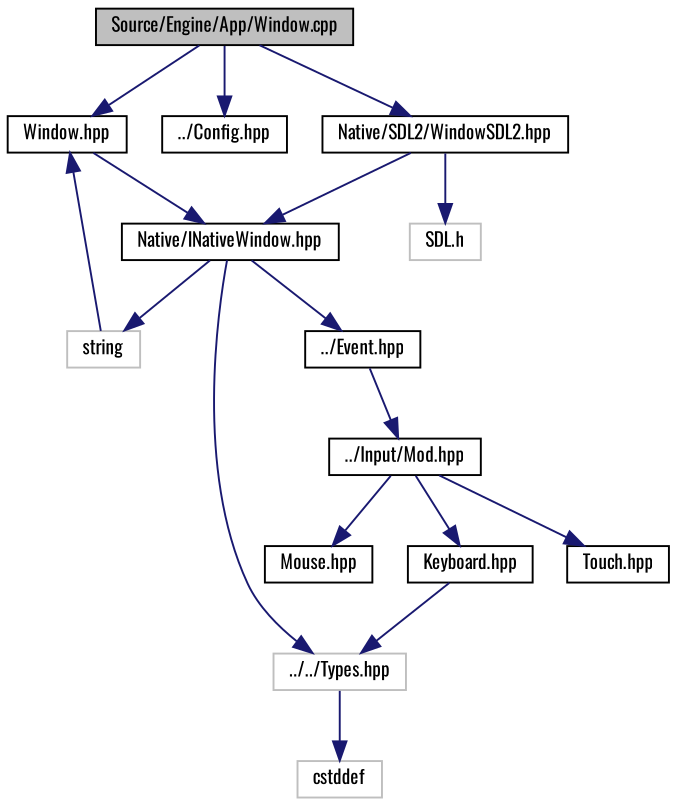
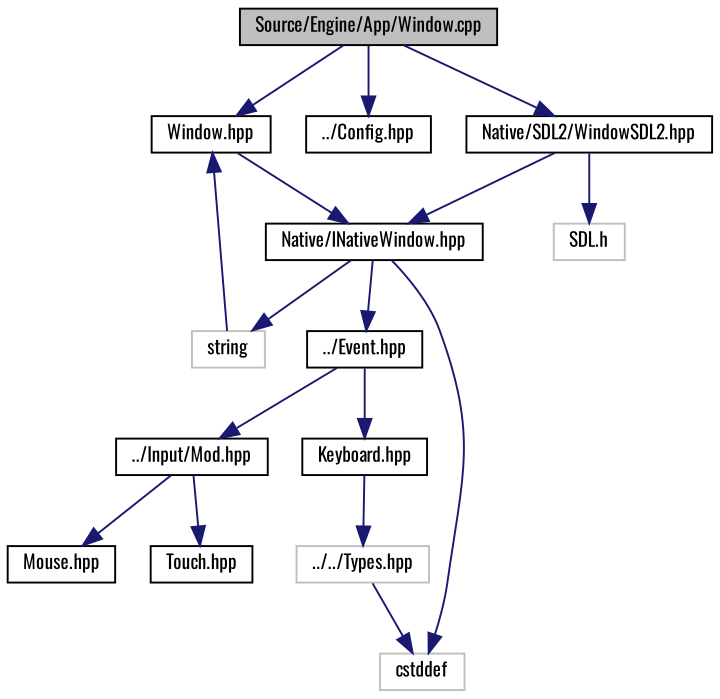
(217, 462) -> (463, 440)
(433, 503) -> (365, 393)
